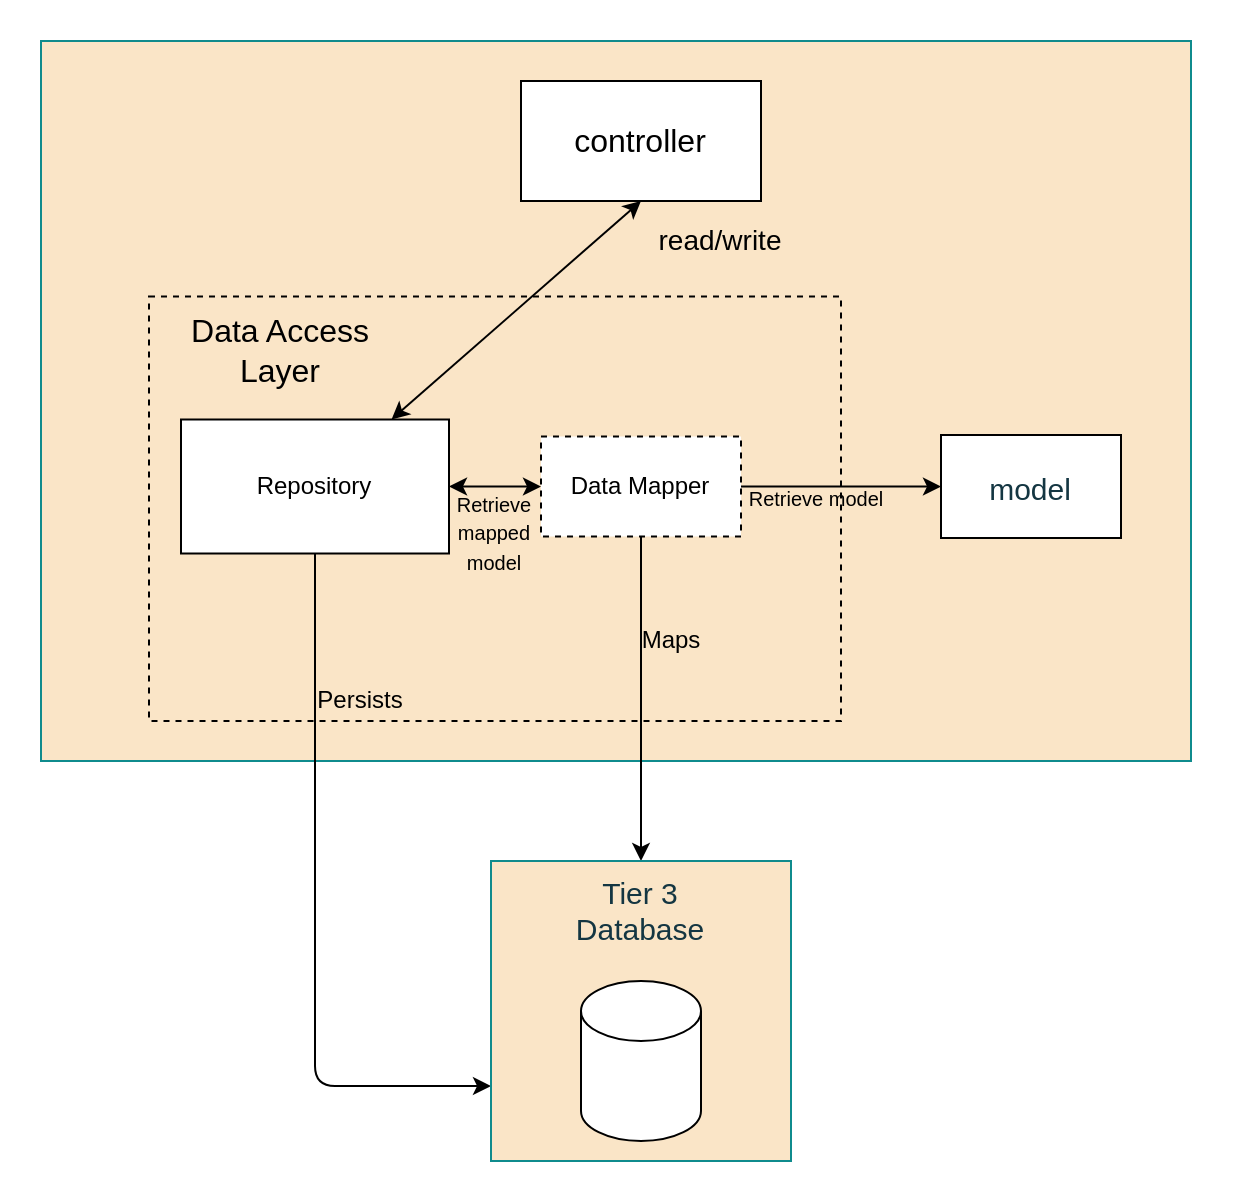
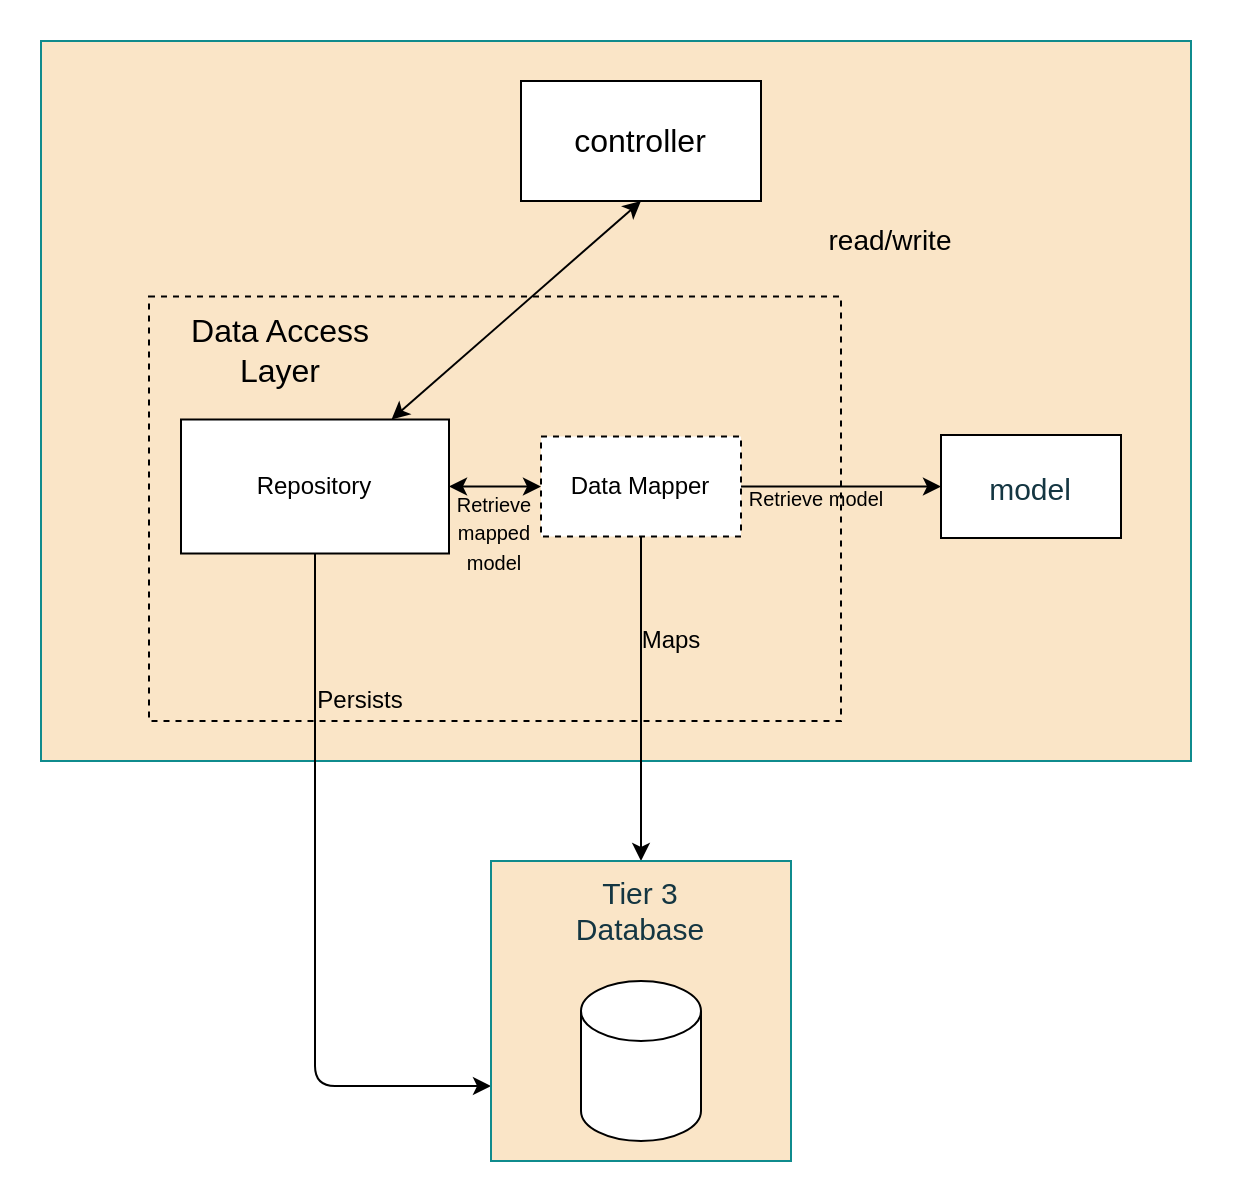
(721, 241) -> (891, 241)
